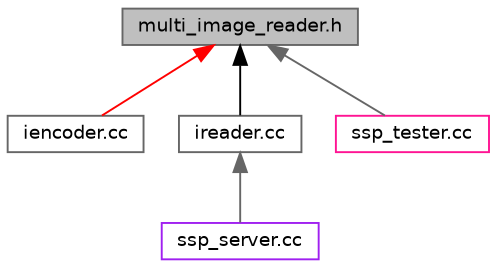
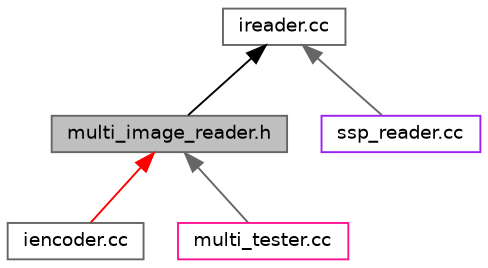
(240, 90) -> (220, 87)
(412, 134) -> (263, 241)
(240, 241) -> (401, 134)
